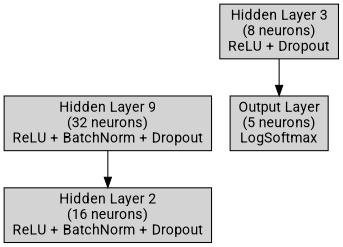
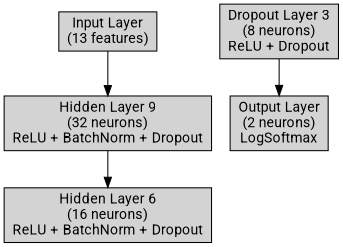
none -> (108, 31)
(279, 31) -> (279, 31)
(279, 123) -> (279, 123)
(108, 215) -> (108, 215)
